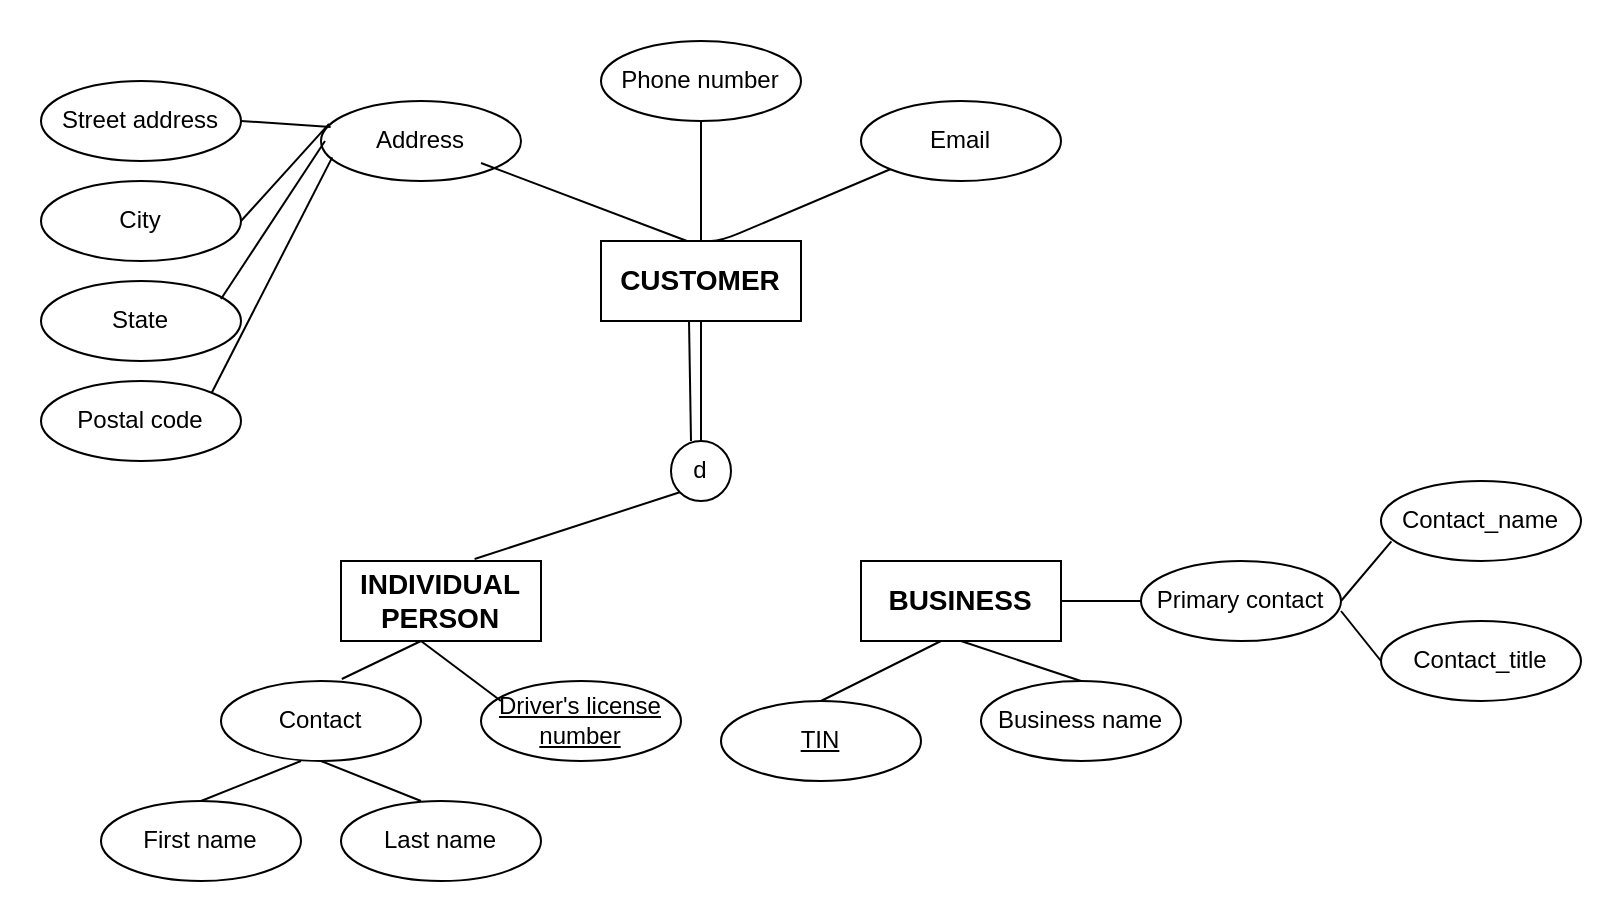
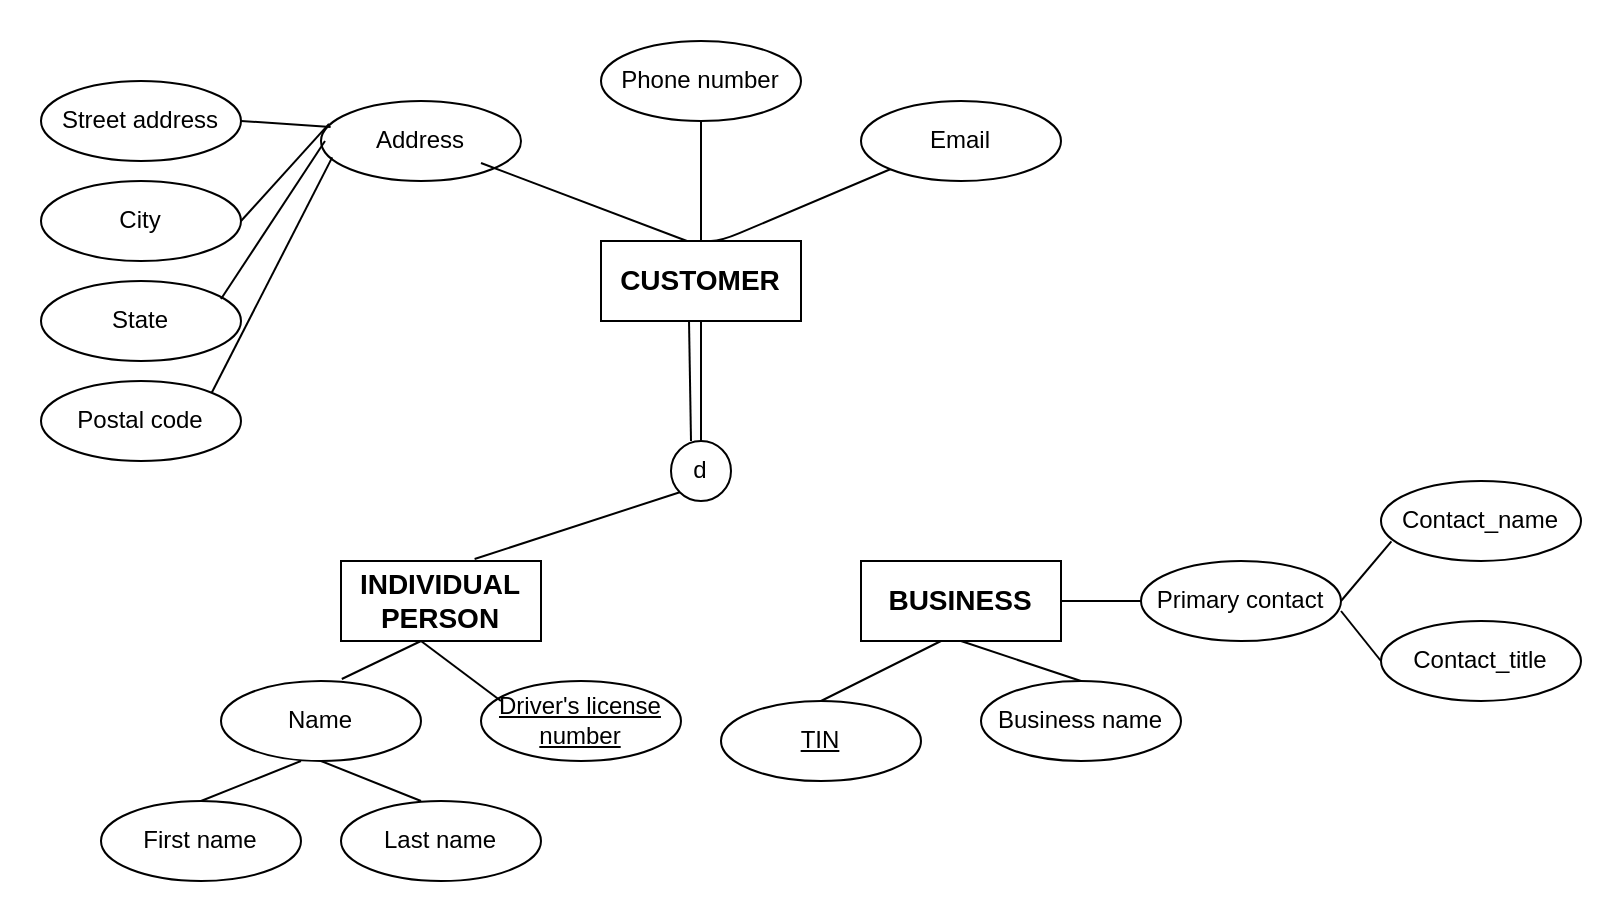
(321, 721) -> (321, 721)
